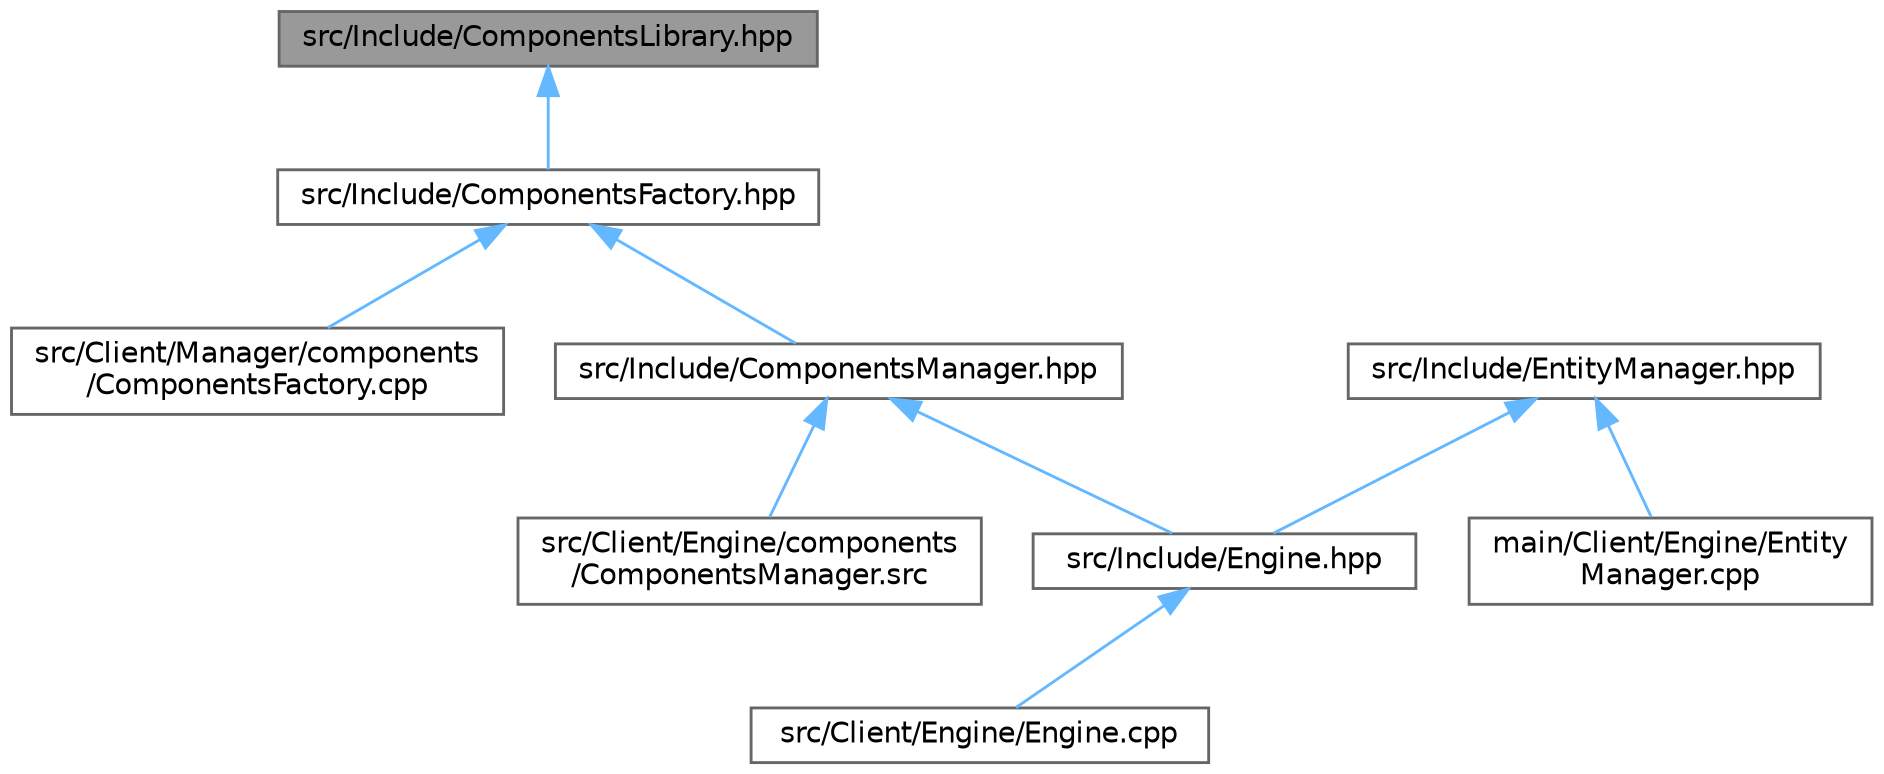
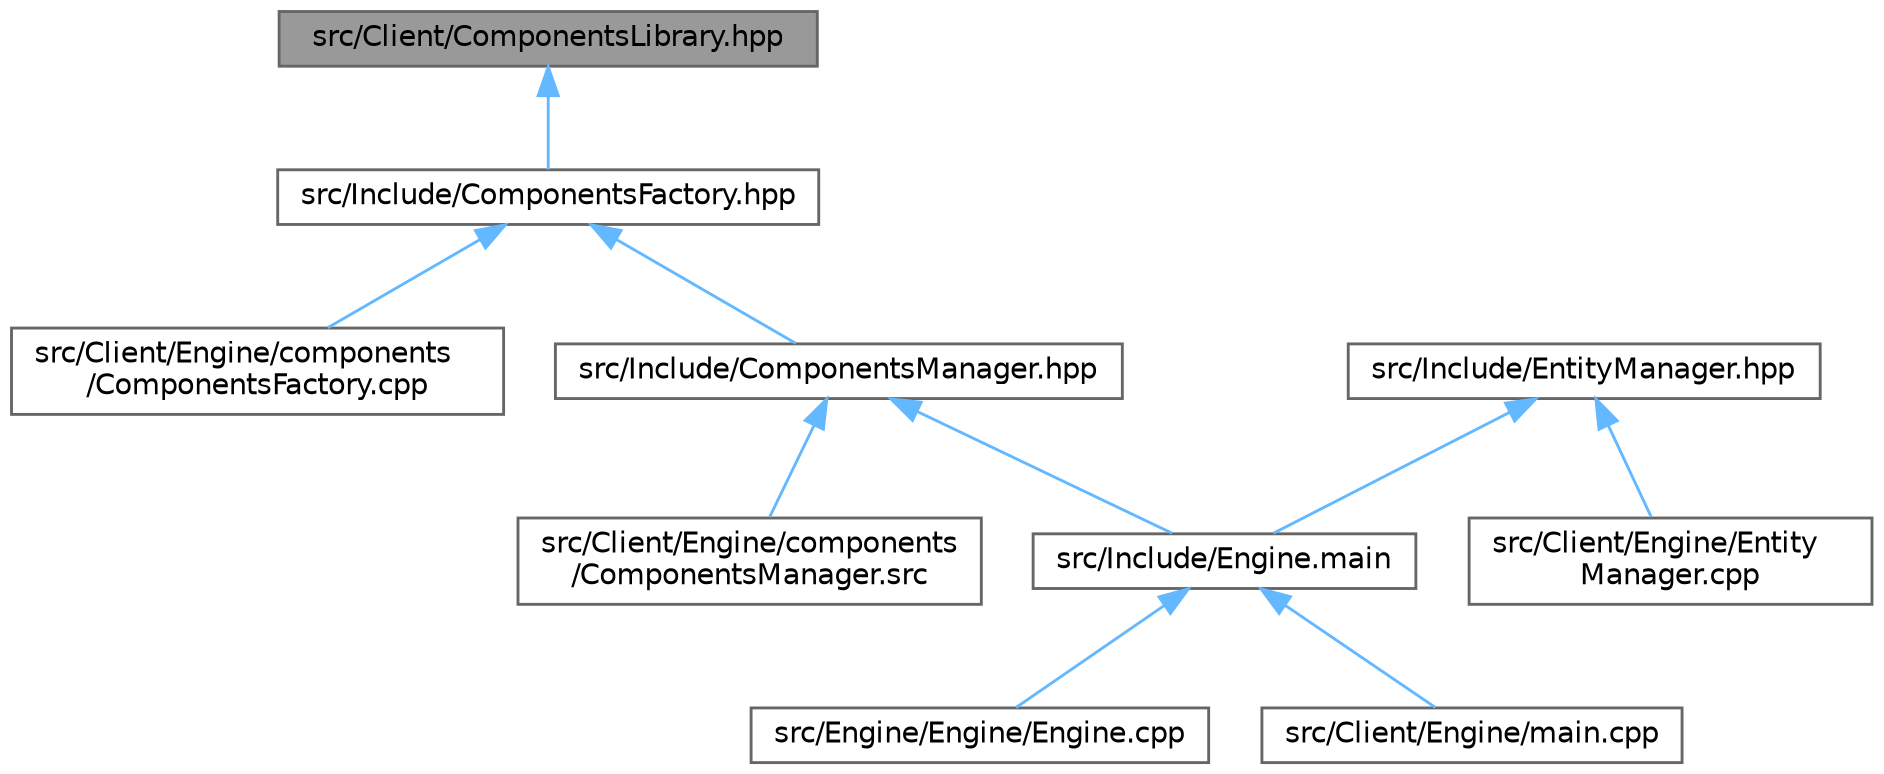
(548, 39) -> (548, 39)
(258, 371) -> (258, 371)
(1224, 561) -> (1224, 561)
(1671, 561) -> (1671, 561)
(980, 735) -> (980, 735)
none -> (1472, 735)
